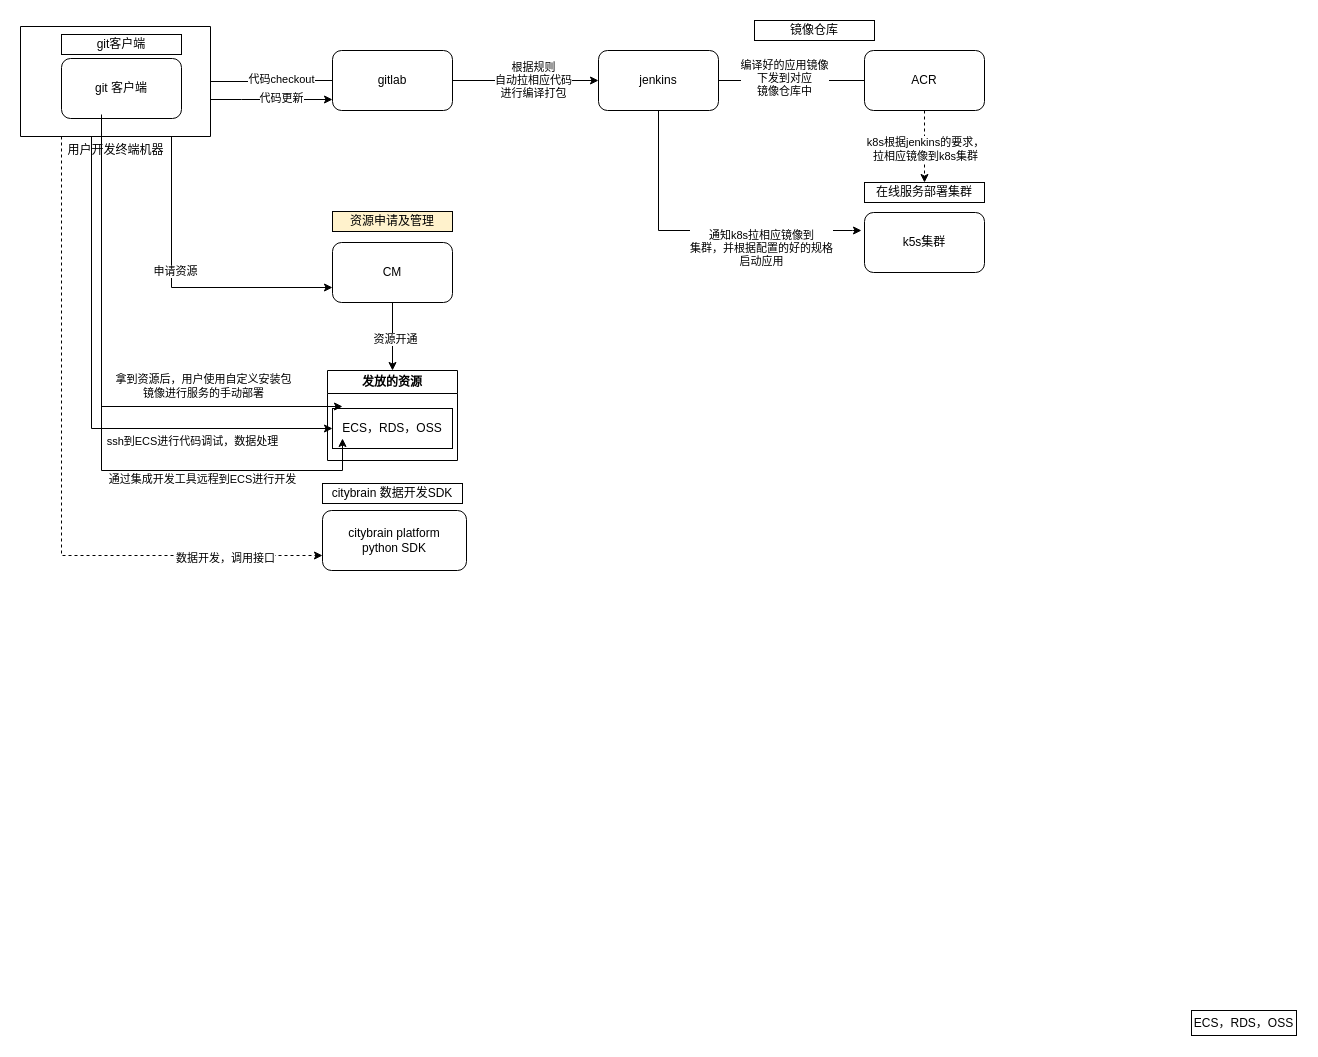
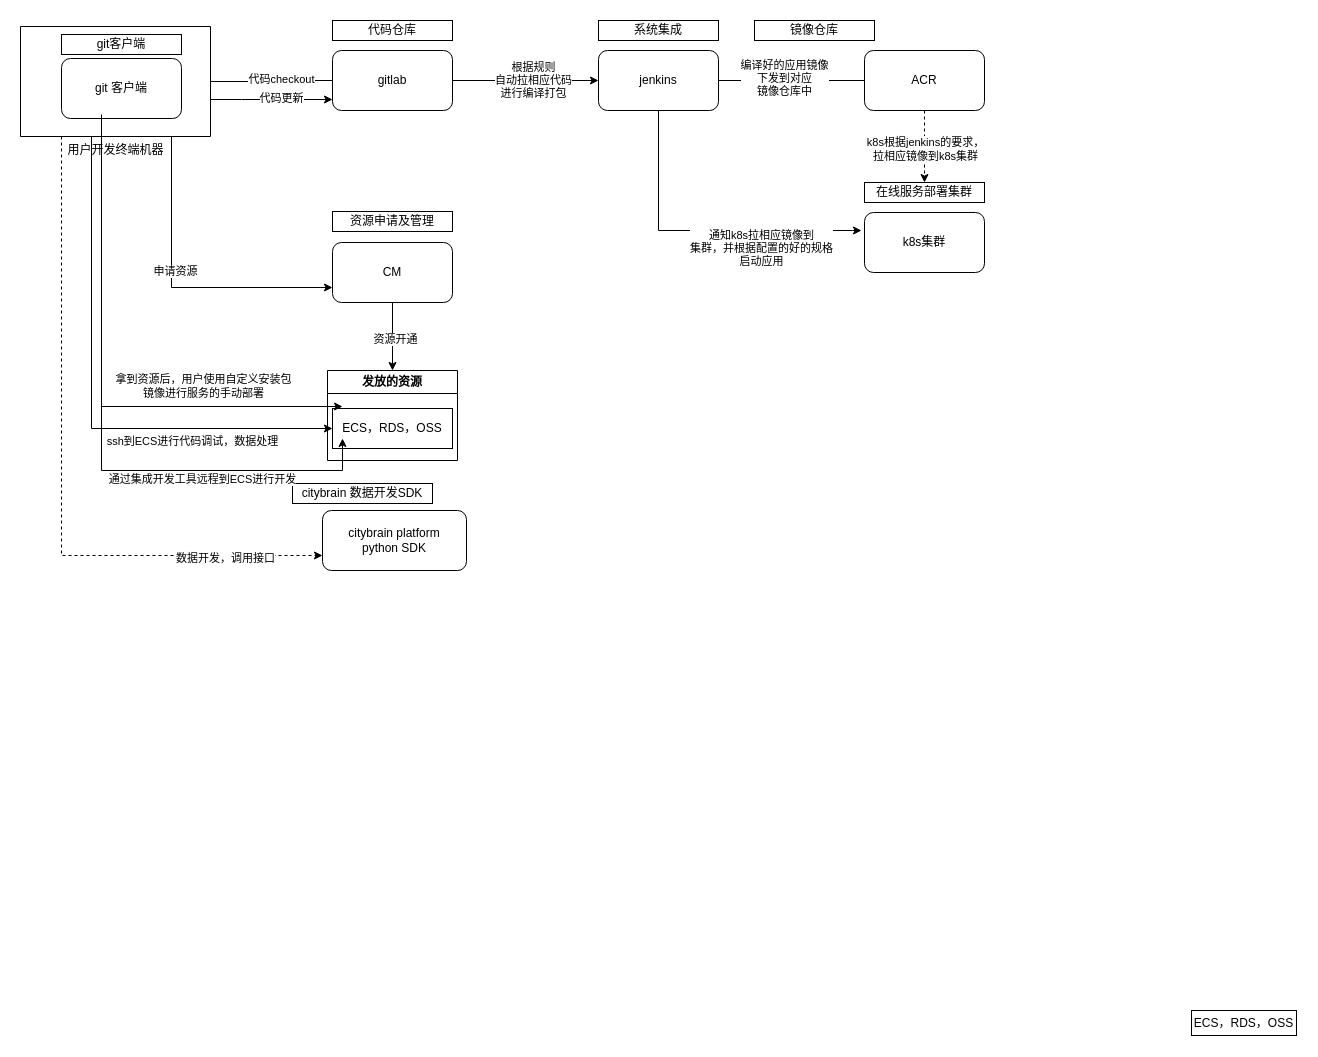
none -> (393, 31)
none -> (659, 31)
(393, 222) -> (393, 222)
(925, 243) -> (925, 243)
(393, 494) -> (363, 494)
